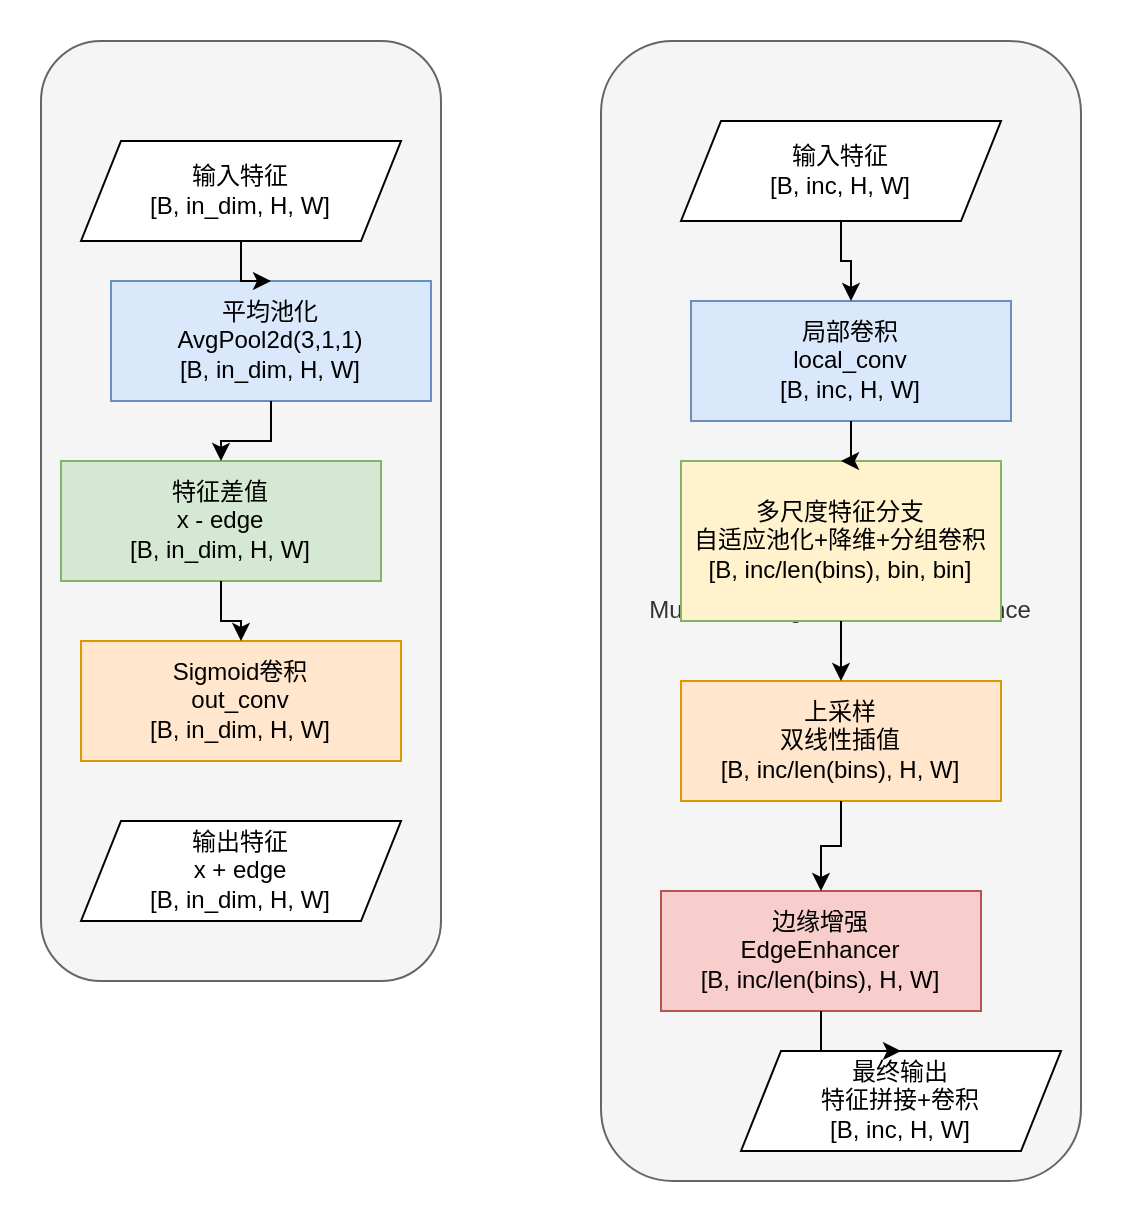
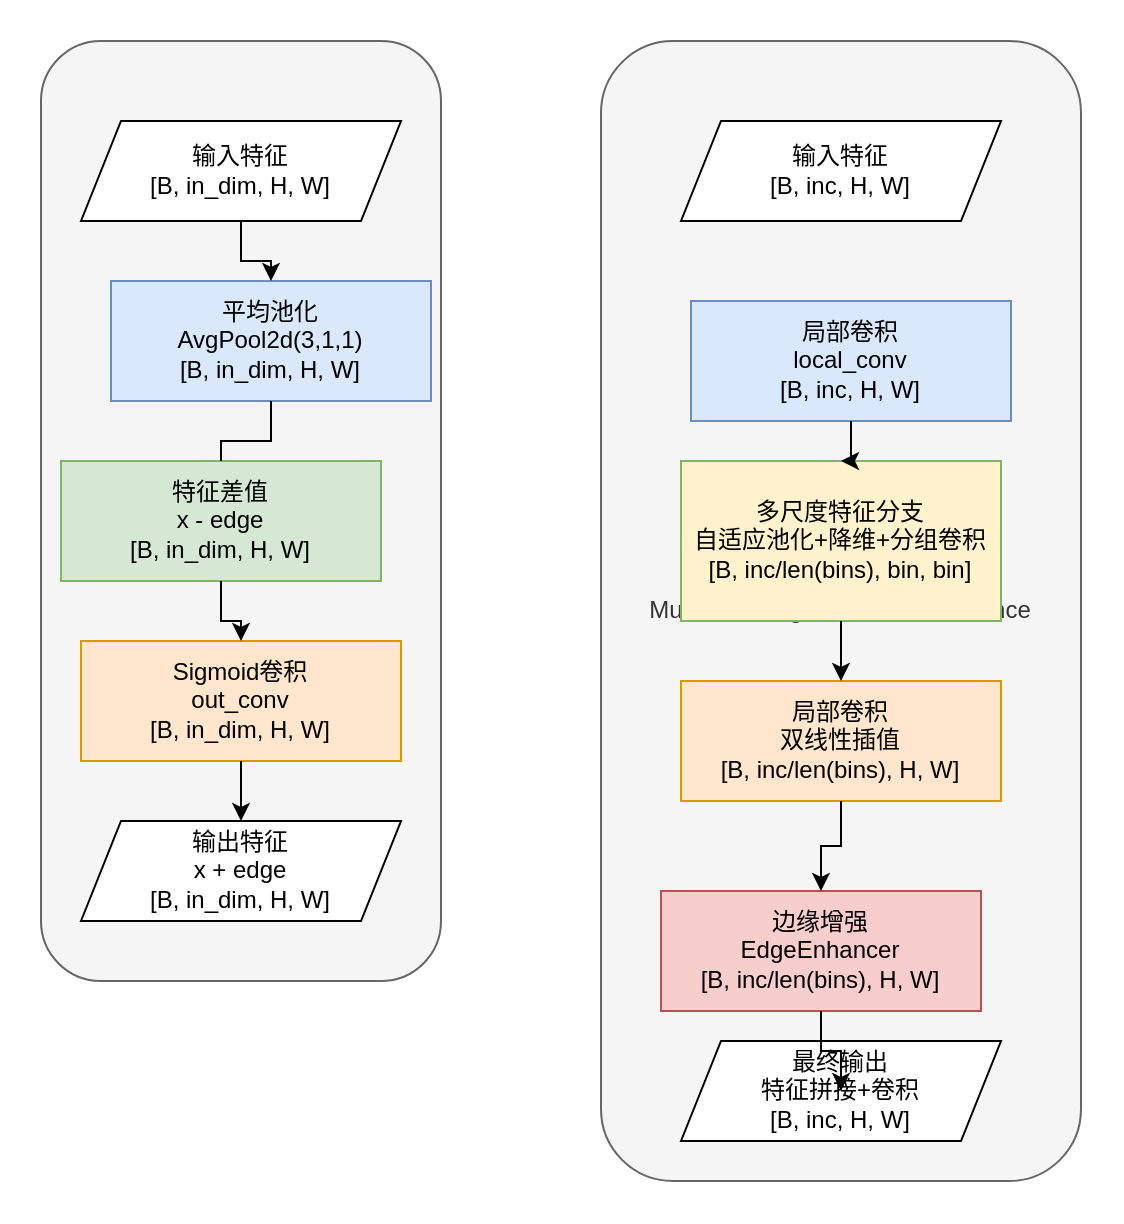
(241, 191) -> (241, 171)
(841, 259) -> none
(221, 446) -> (221, 452)
(841, 741) -> (841, 741)
none -> (241, 798)
(901, 1101) -> (841, 1091)
